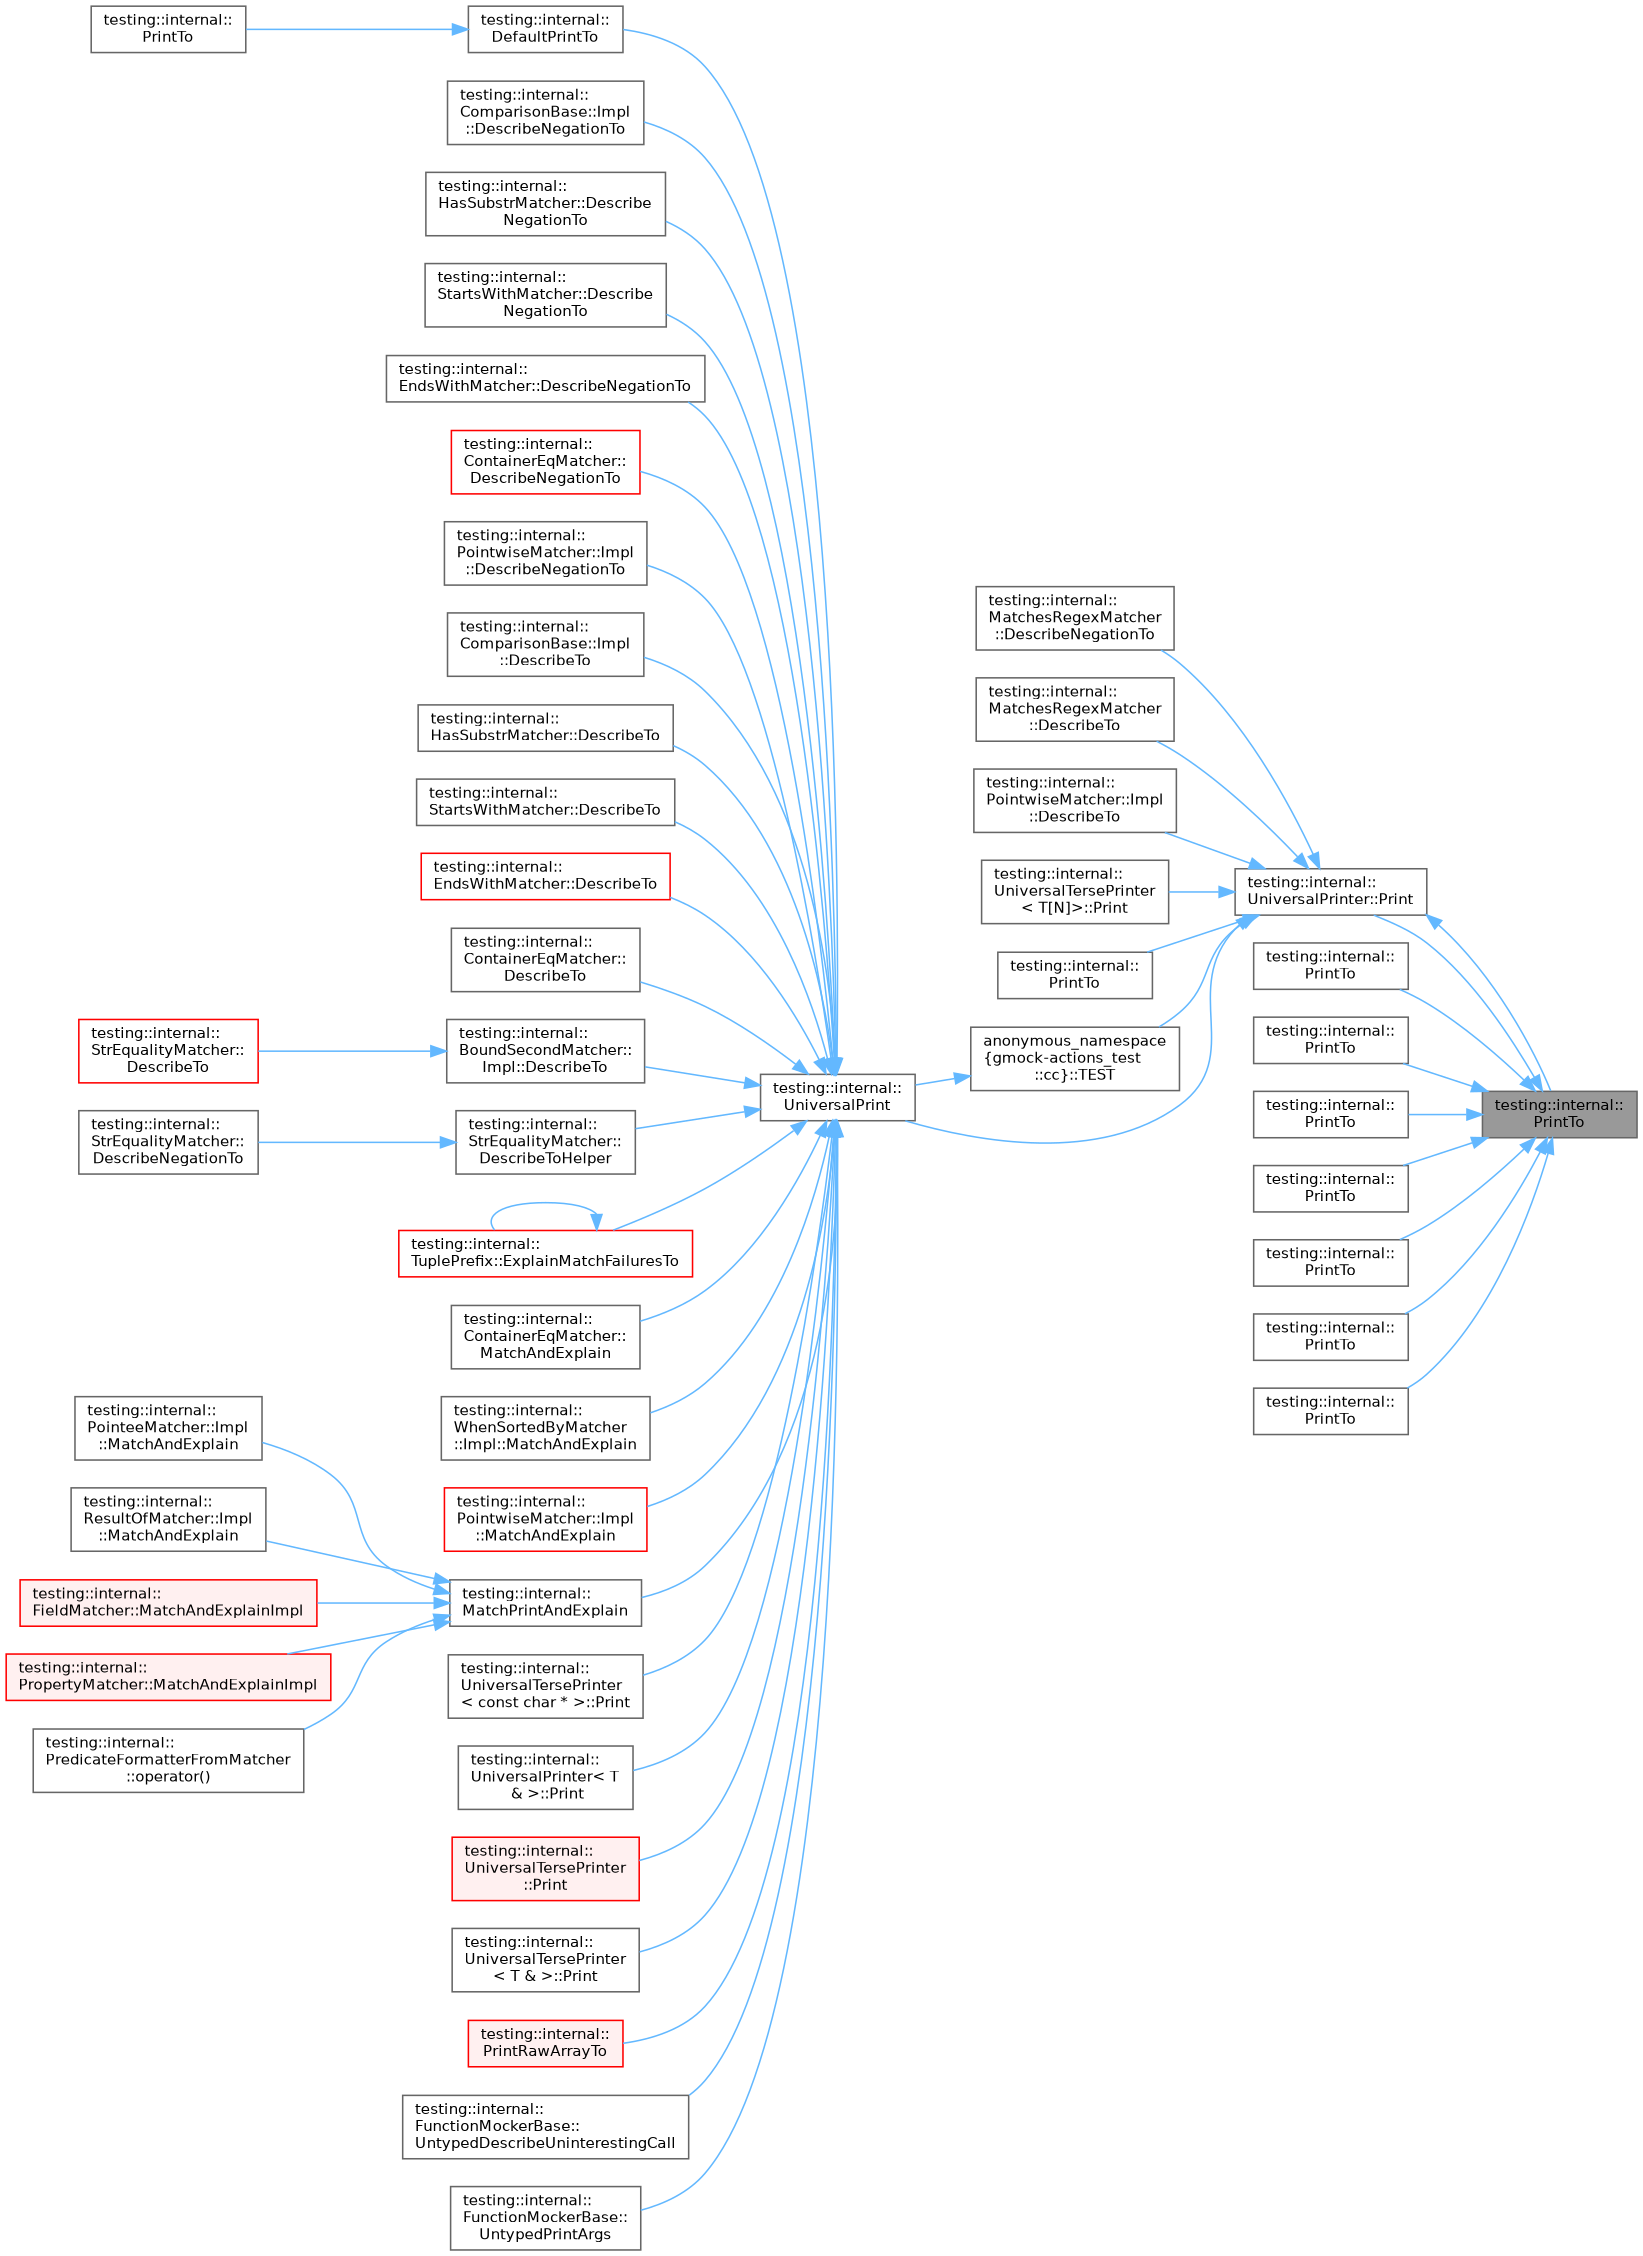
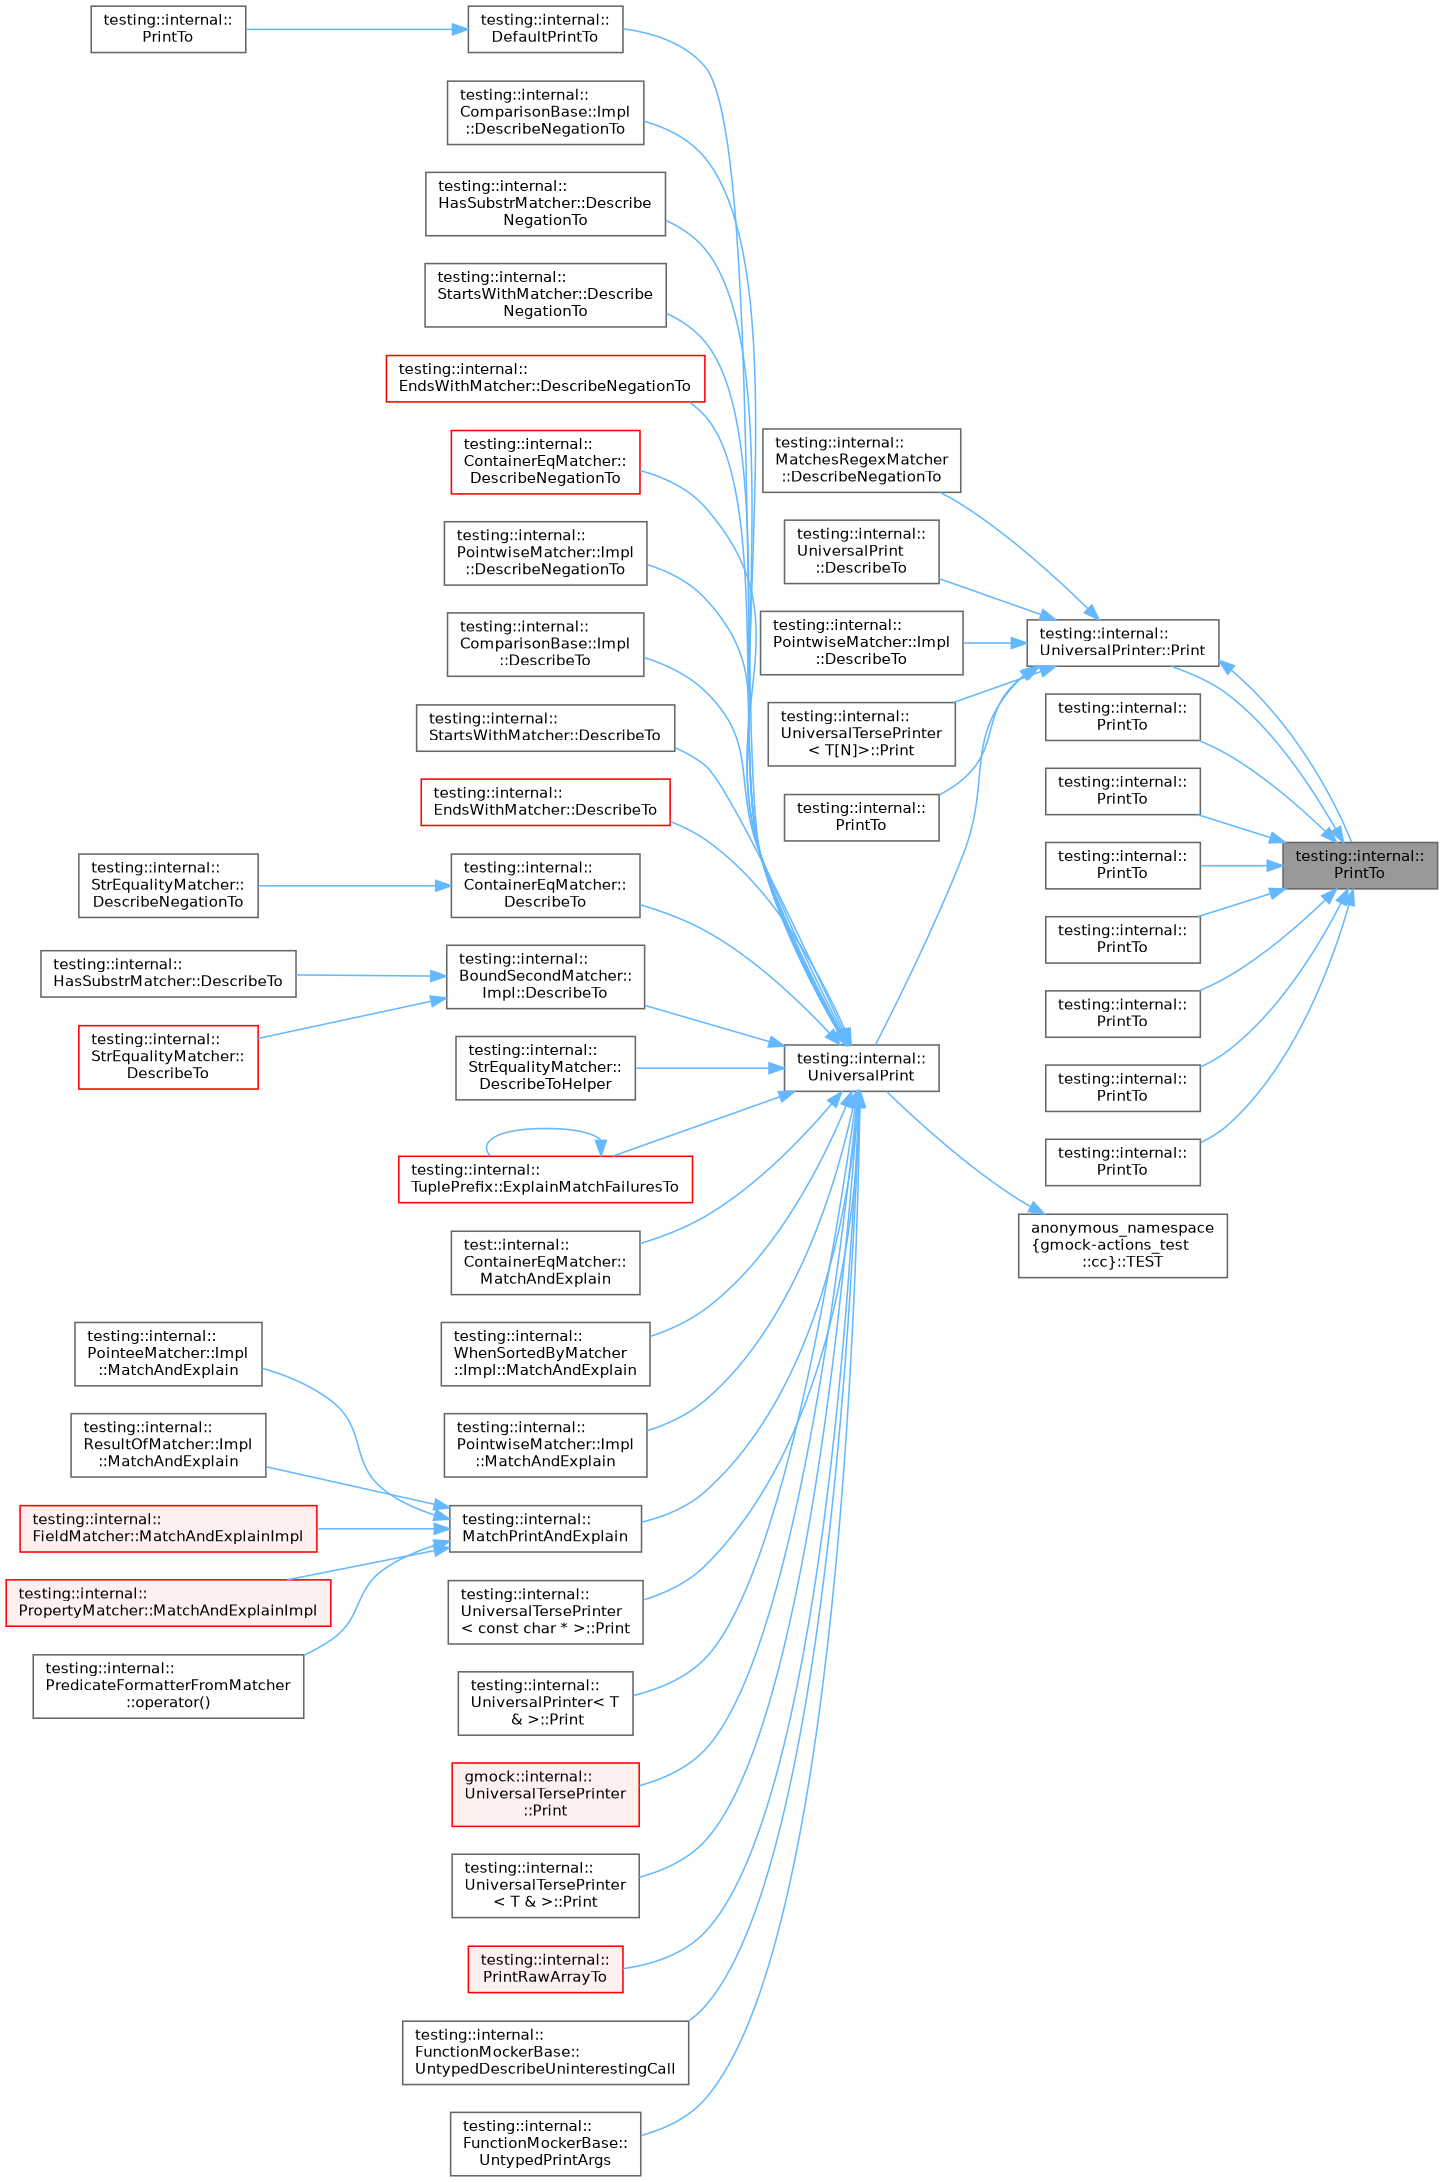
(546, 379) -> (546, 379)
(1075, 710) -> (862, 552)
(786, 883) -> (363, 975)
(1201, 984) -> none
(349, 1142) -> (347, 886)
(546, 1337) -> (546, 1263)
(546, 1520) -> (546, 1445)
(546, 1869) -> (546, 1795)
